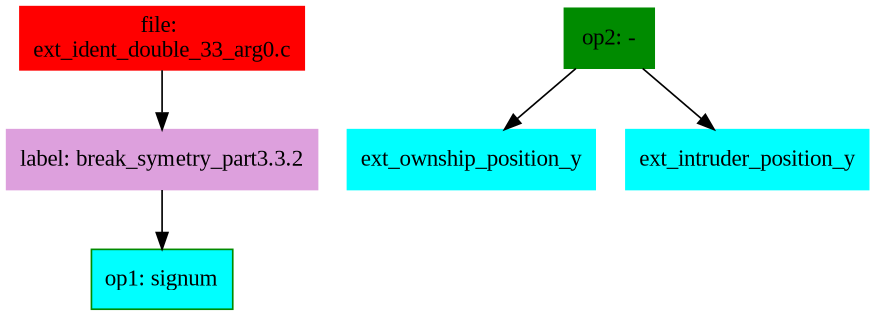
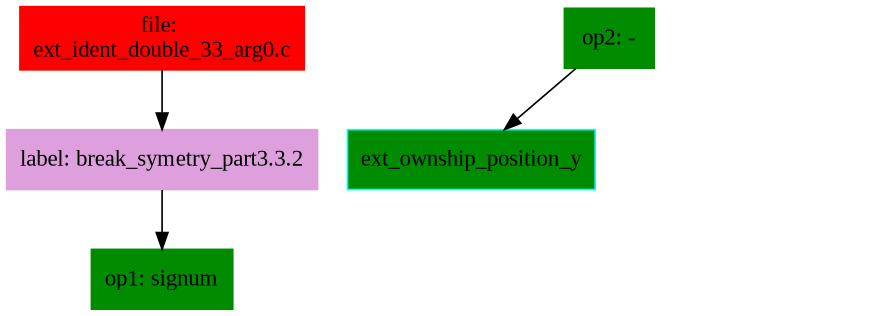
(471, 160) -> (471, 160)
(747, 160) -> none
(162, 279) -> (162, 279)
